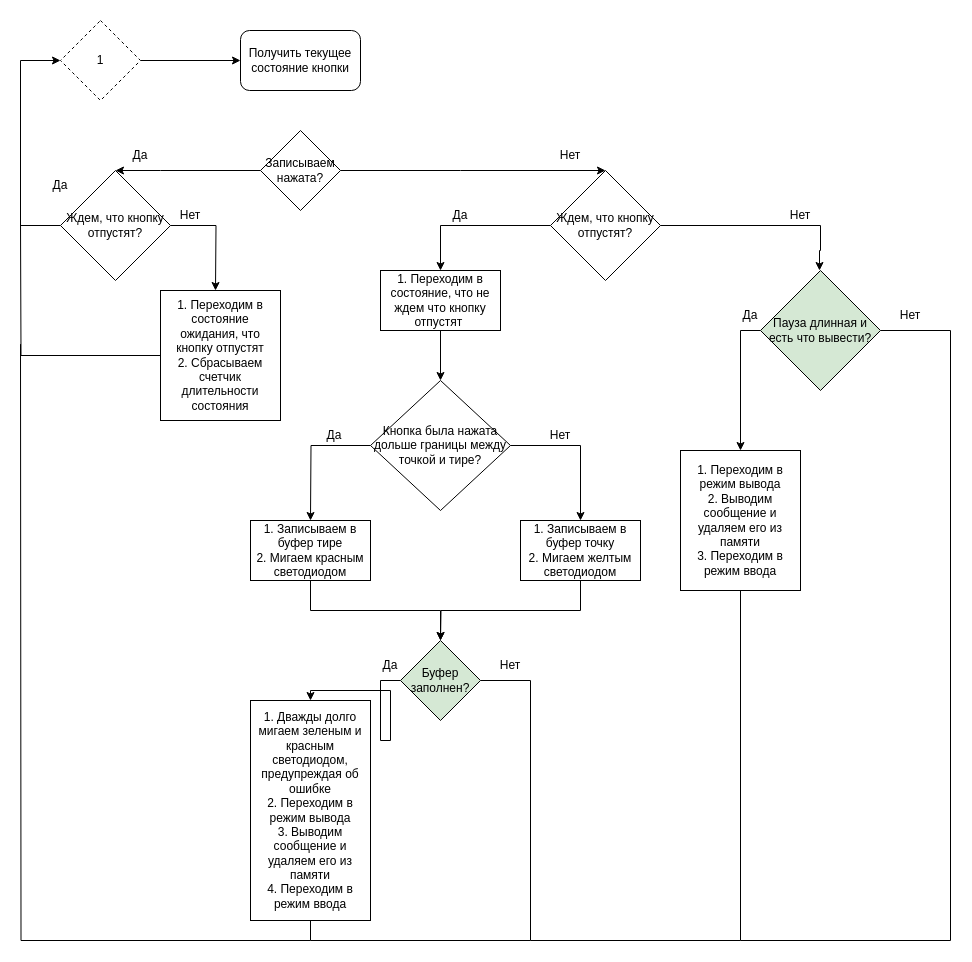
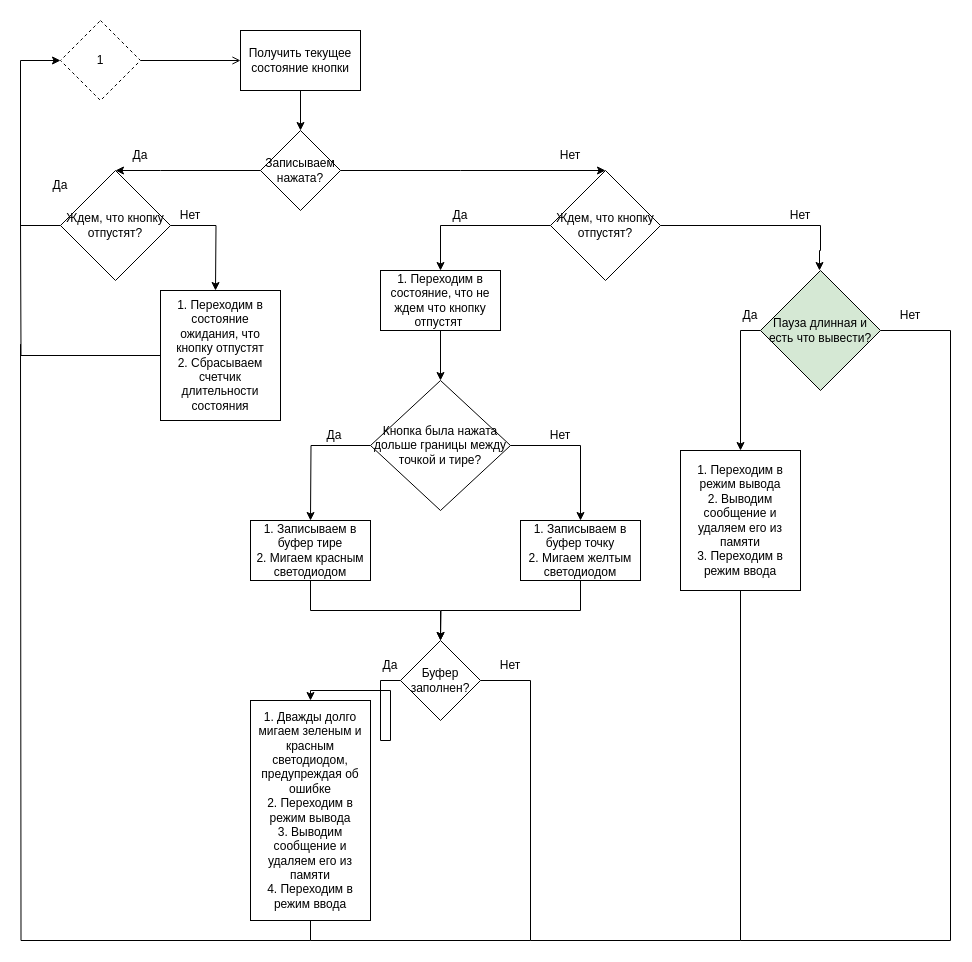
(232, 61) -> (234, 61)
(301, 61) -> (301, 61)
none -> (301, 107)
(441, 681) -> (441, 681)
